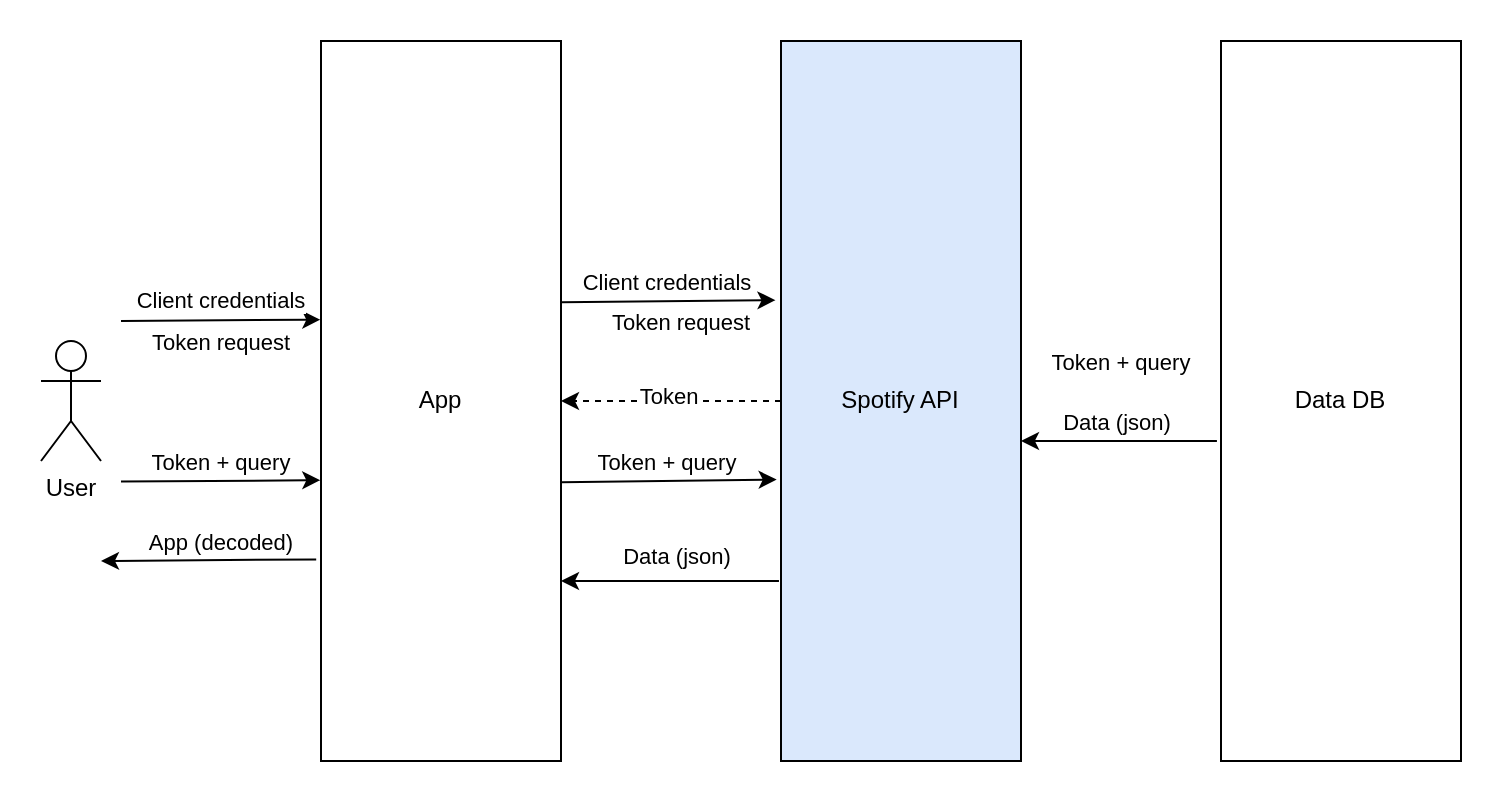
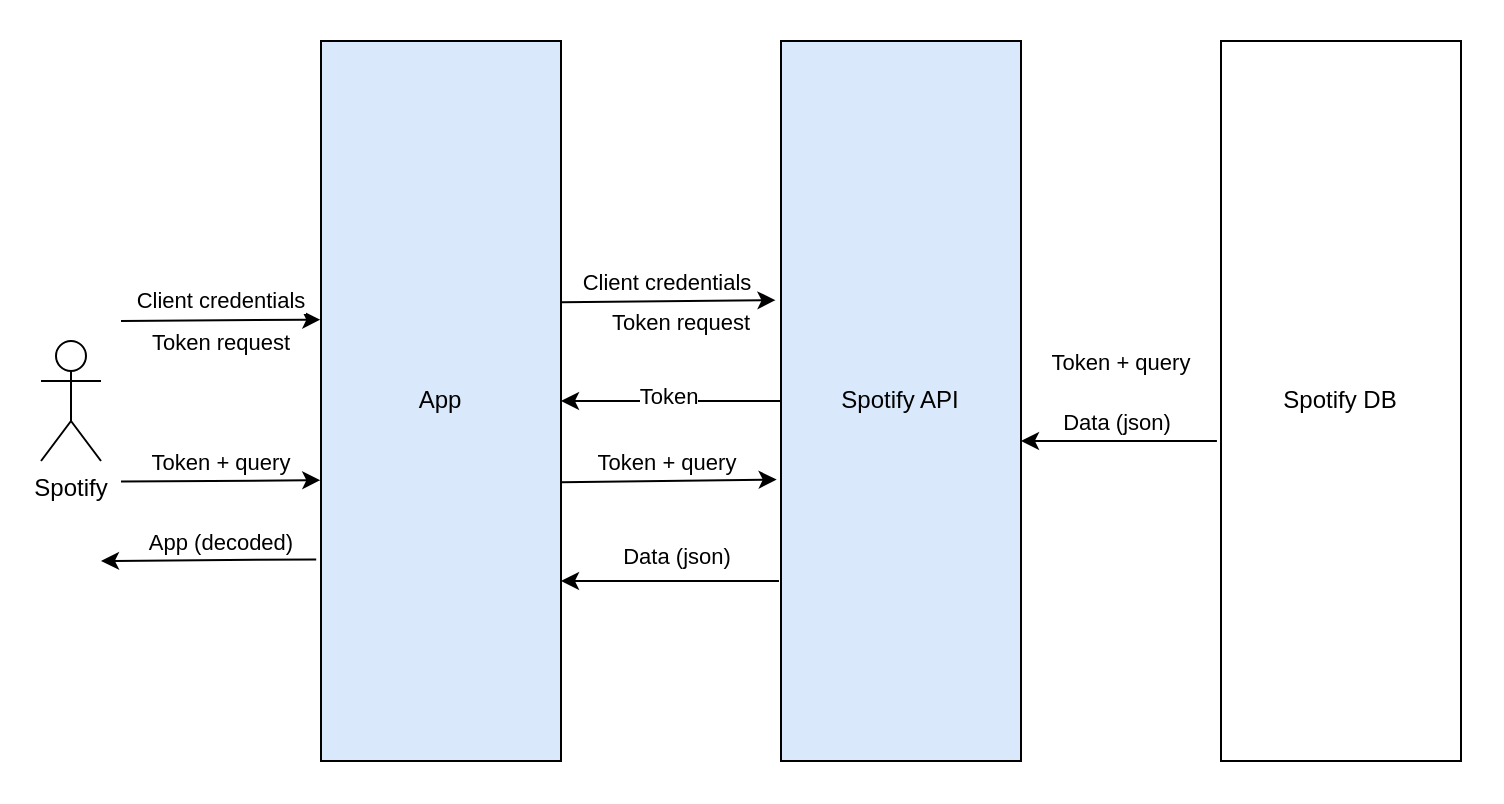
(441, 401) -> (441, 401)
(736, 401) -> (736, 401)
(1341, 401) -> (1341, 401)
(72, 489) -> (72, 489)
